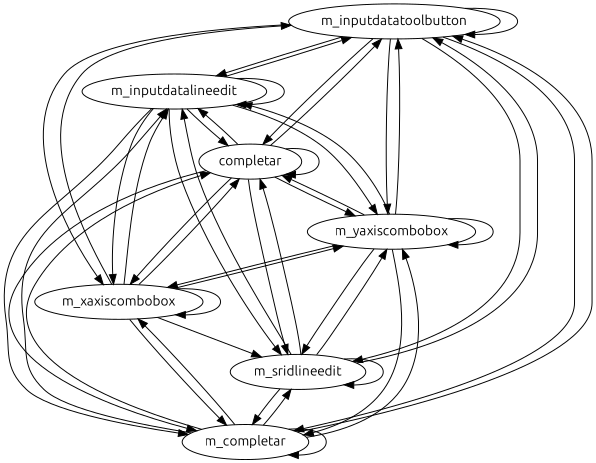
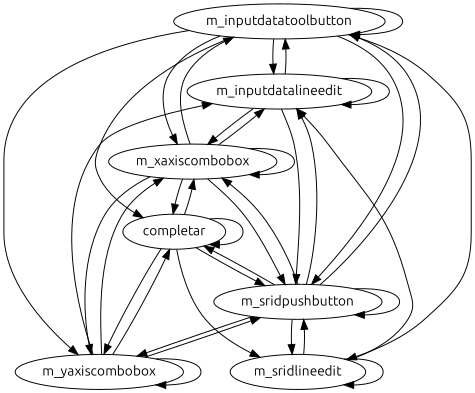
(324, 97) -> none
(203, 124) -> none
(222, 129) -> none
(399, 132) -> none
(314, 140) -> none
(206, 235) -> none
(537, 237) -> none
(284, 271) -> none
(340, 297) -> none
(350, 307) -> none
(205, 335) -> none
(245, 442) -> (298, 302)
